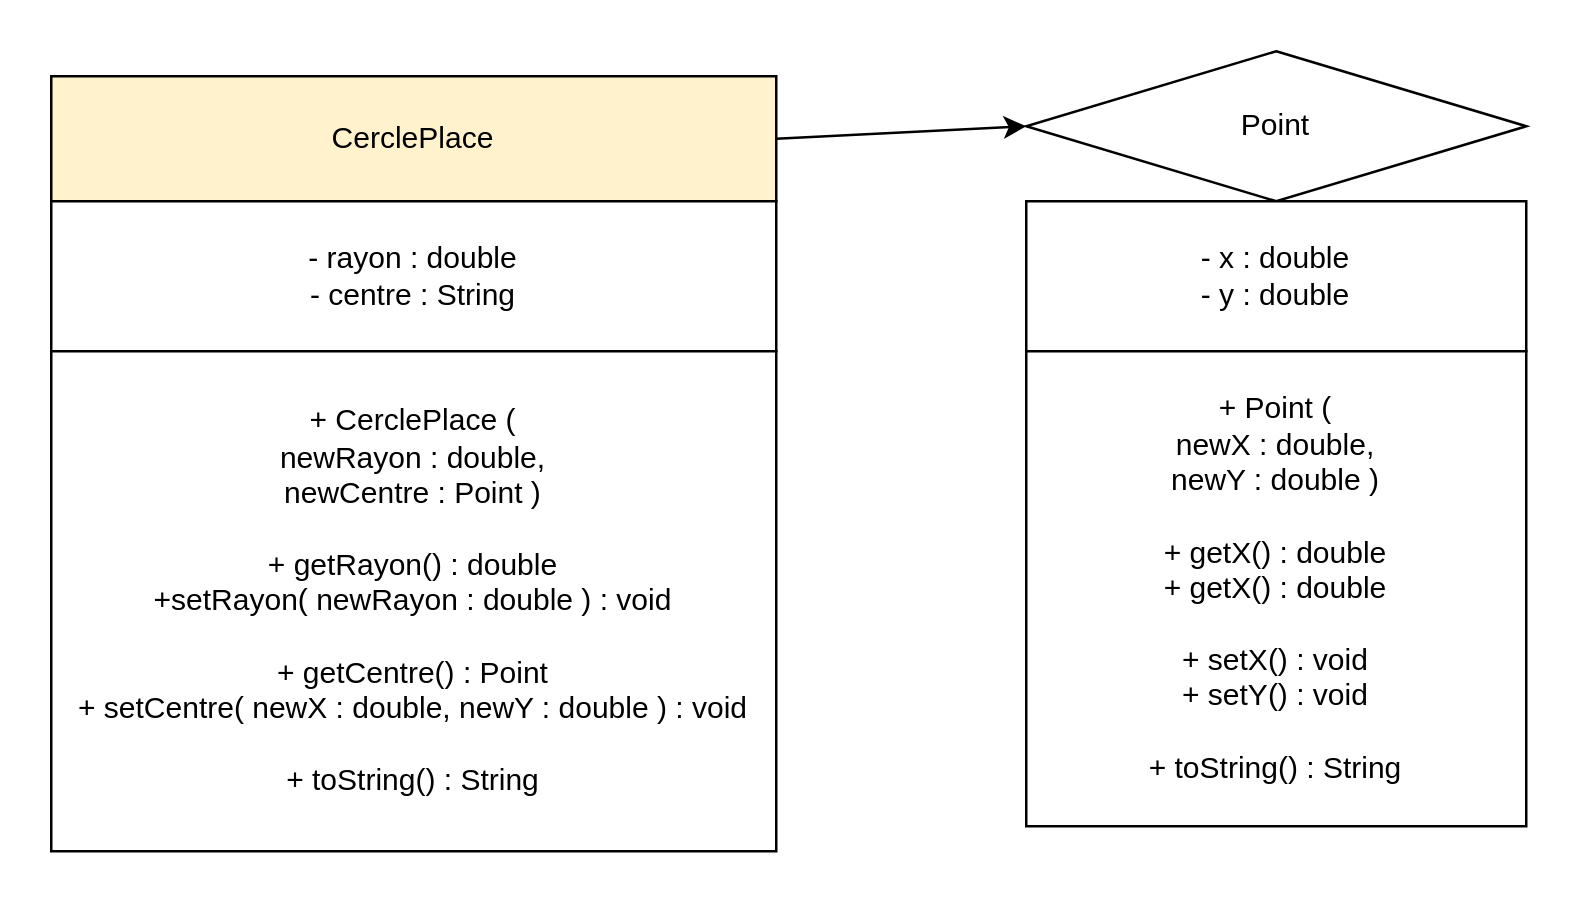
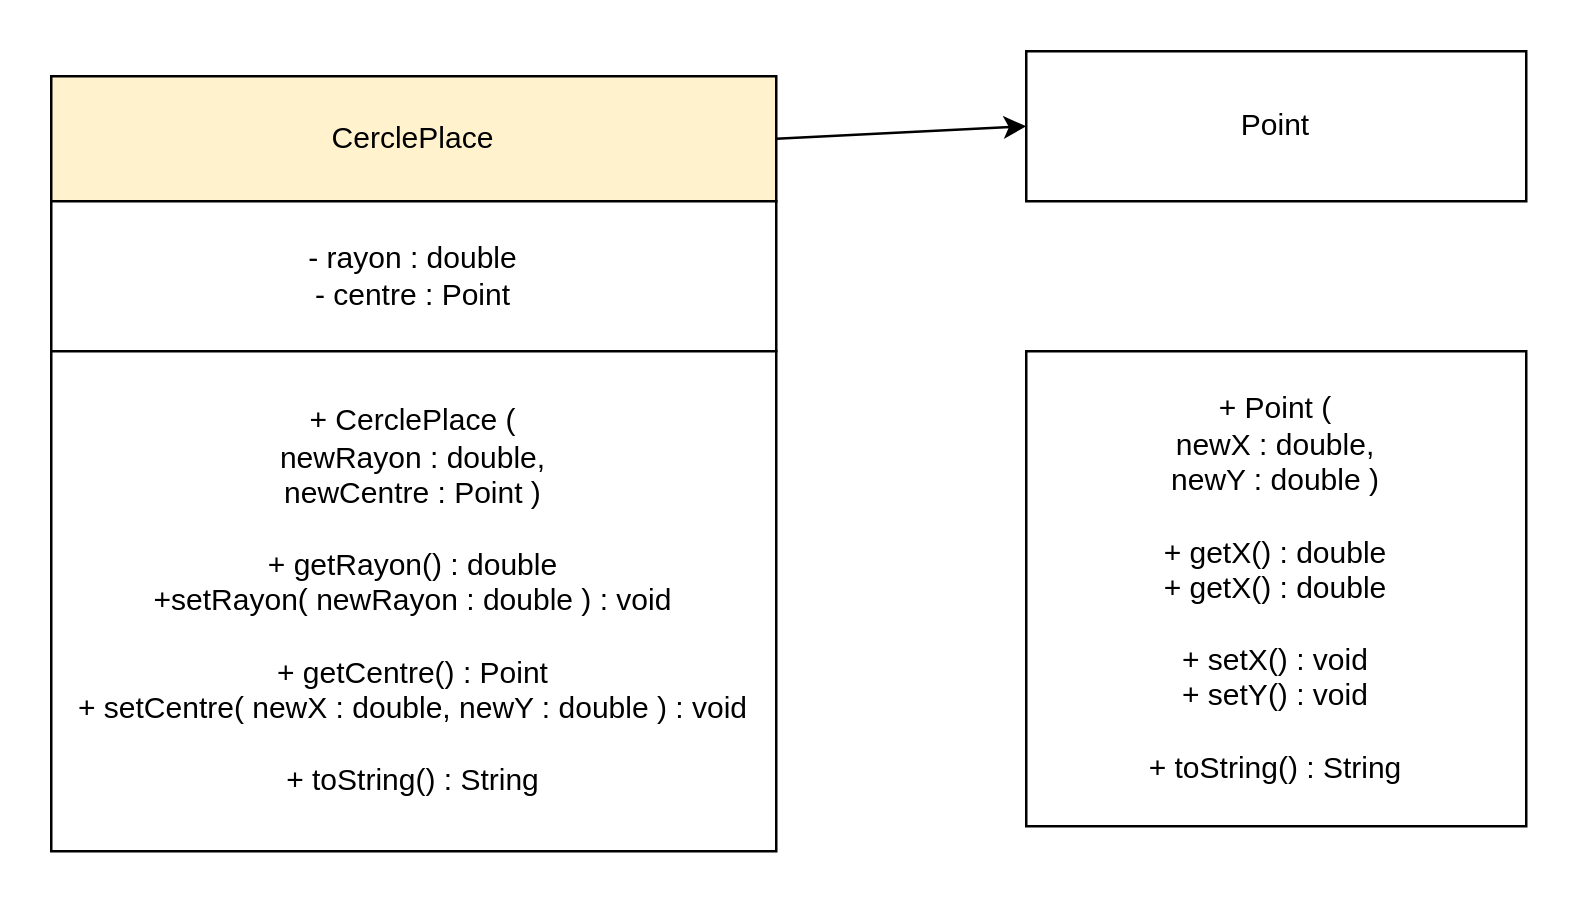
(1276, 126) -> (1276, 126)
(414, 276) -> (414, 276)
(1276, 276) -> none
